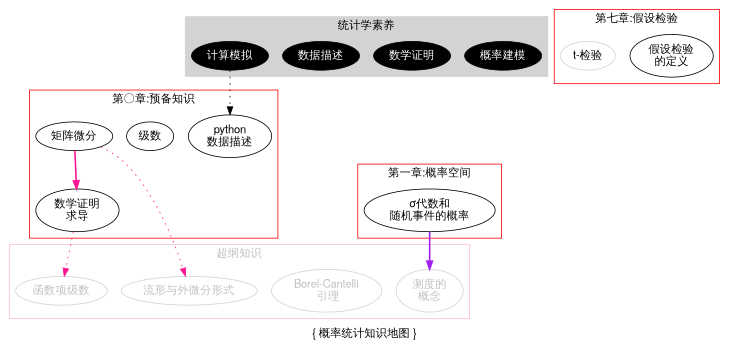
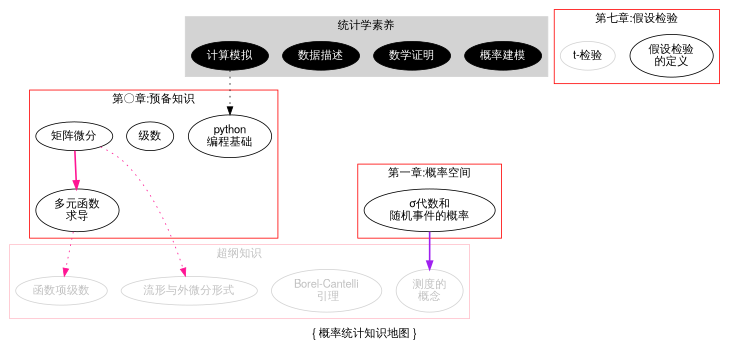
(230, 136) -> (230, 136)
(77, 210) -> (77, 210)
